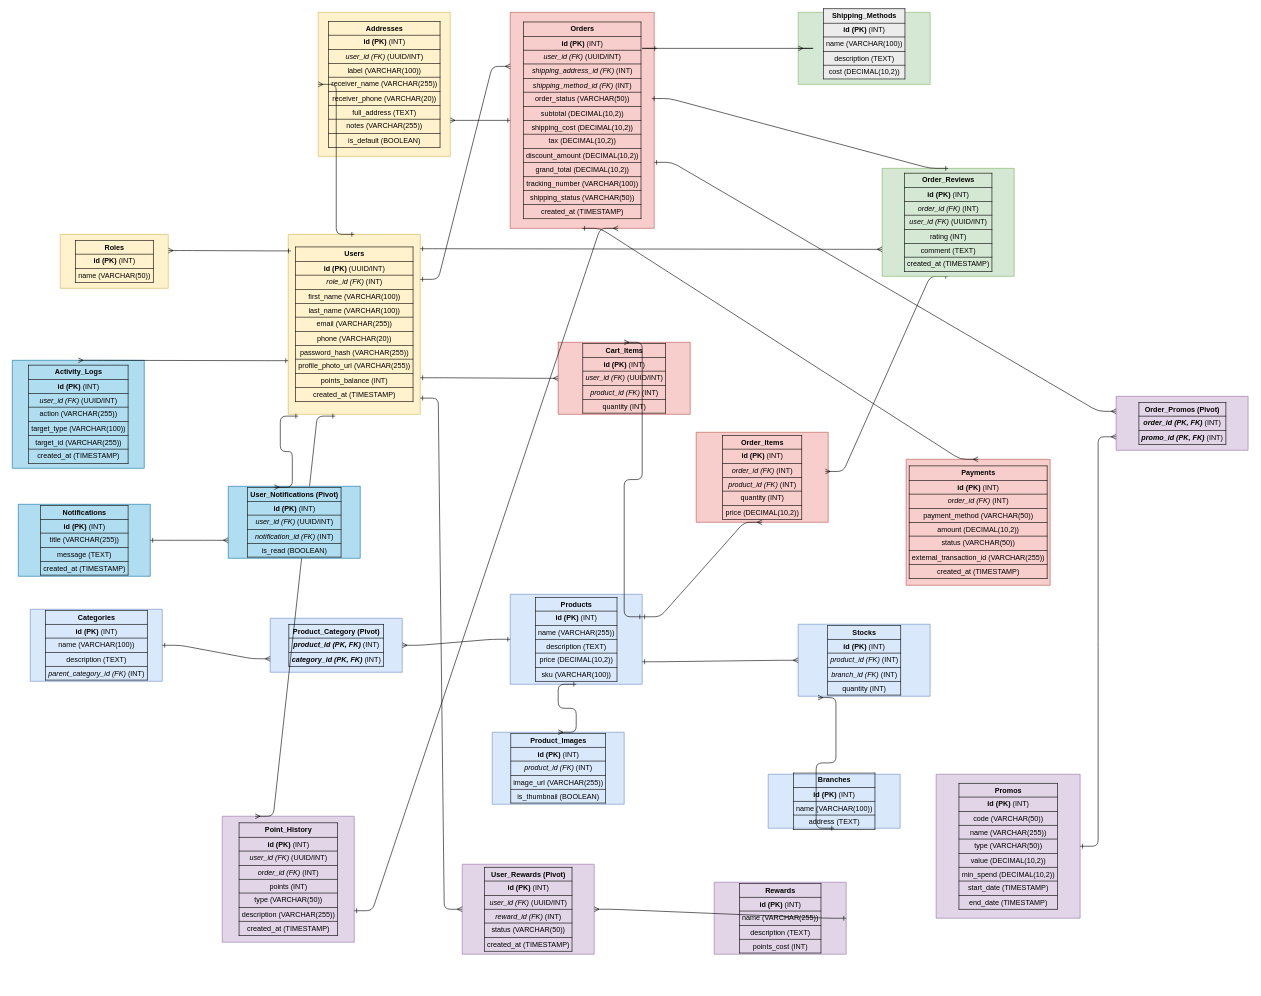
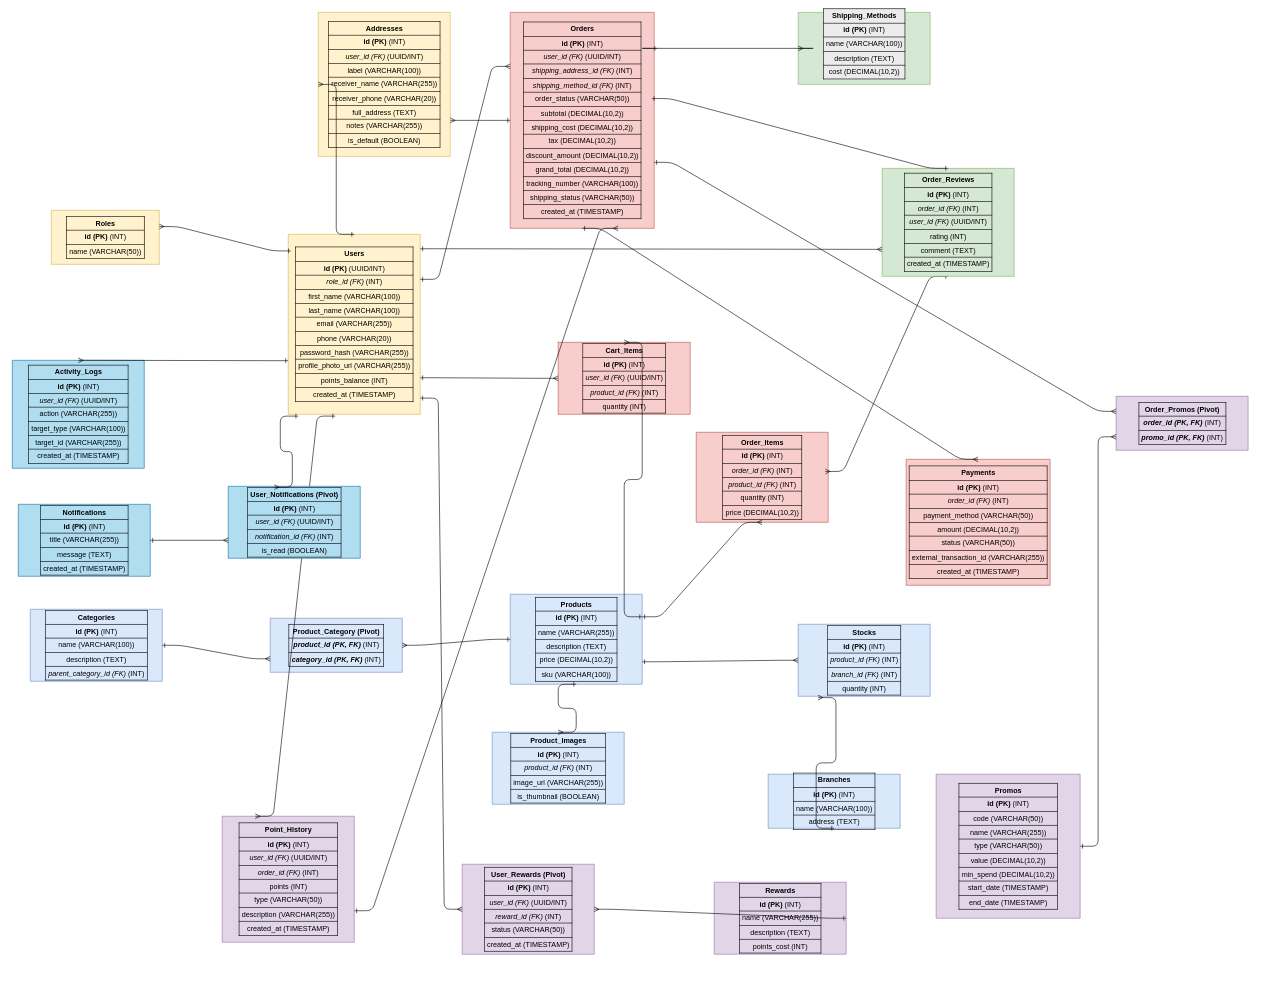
(114, 261) -> (105, 237)
